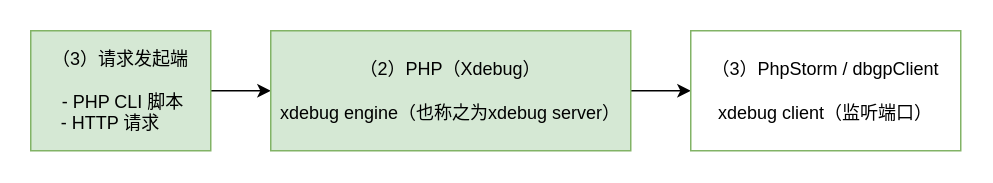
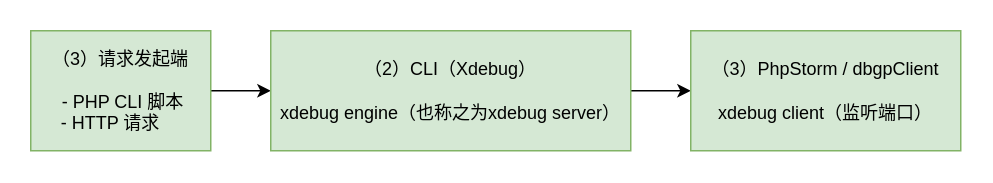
(451, 91) -> (451, 91)
(826, 91) -> (826, 91)
